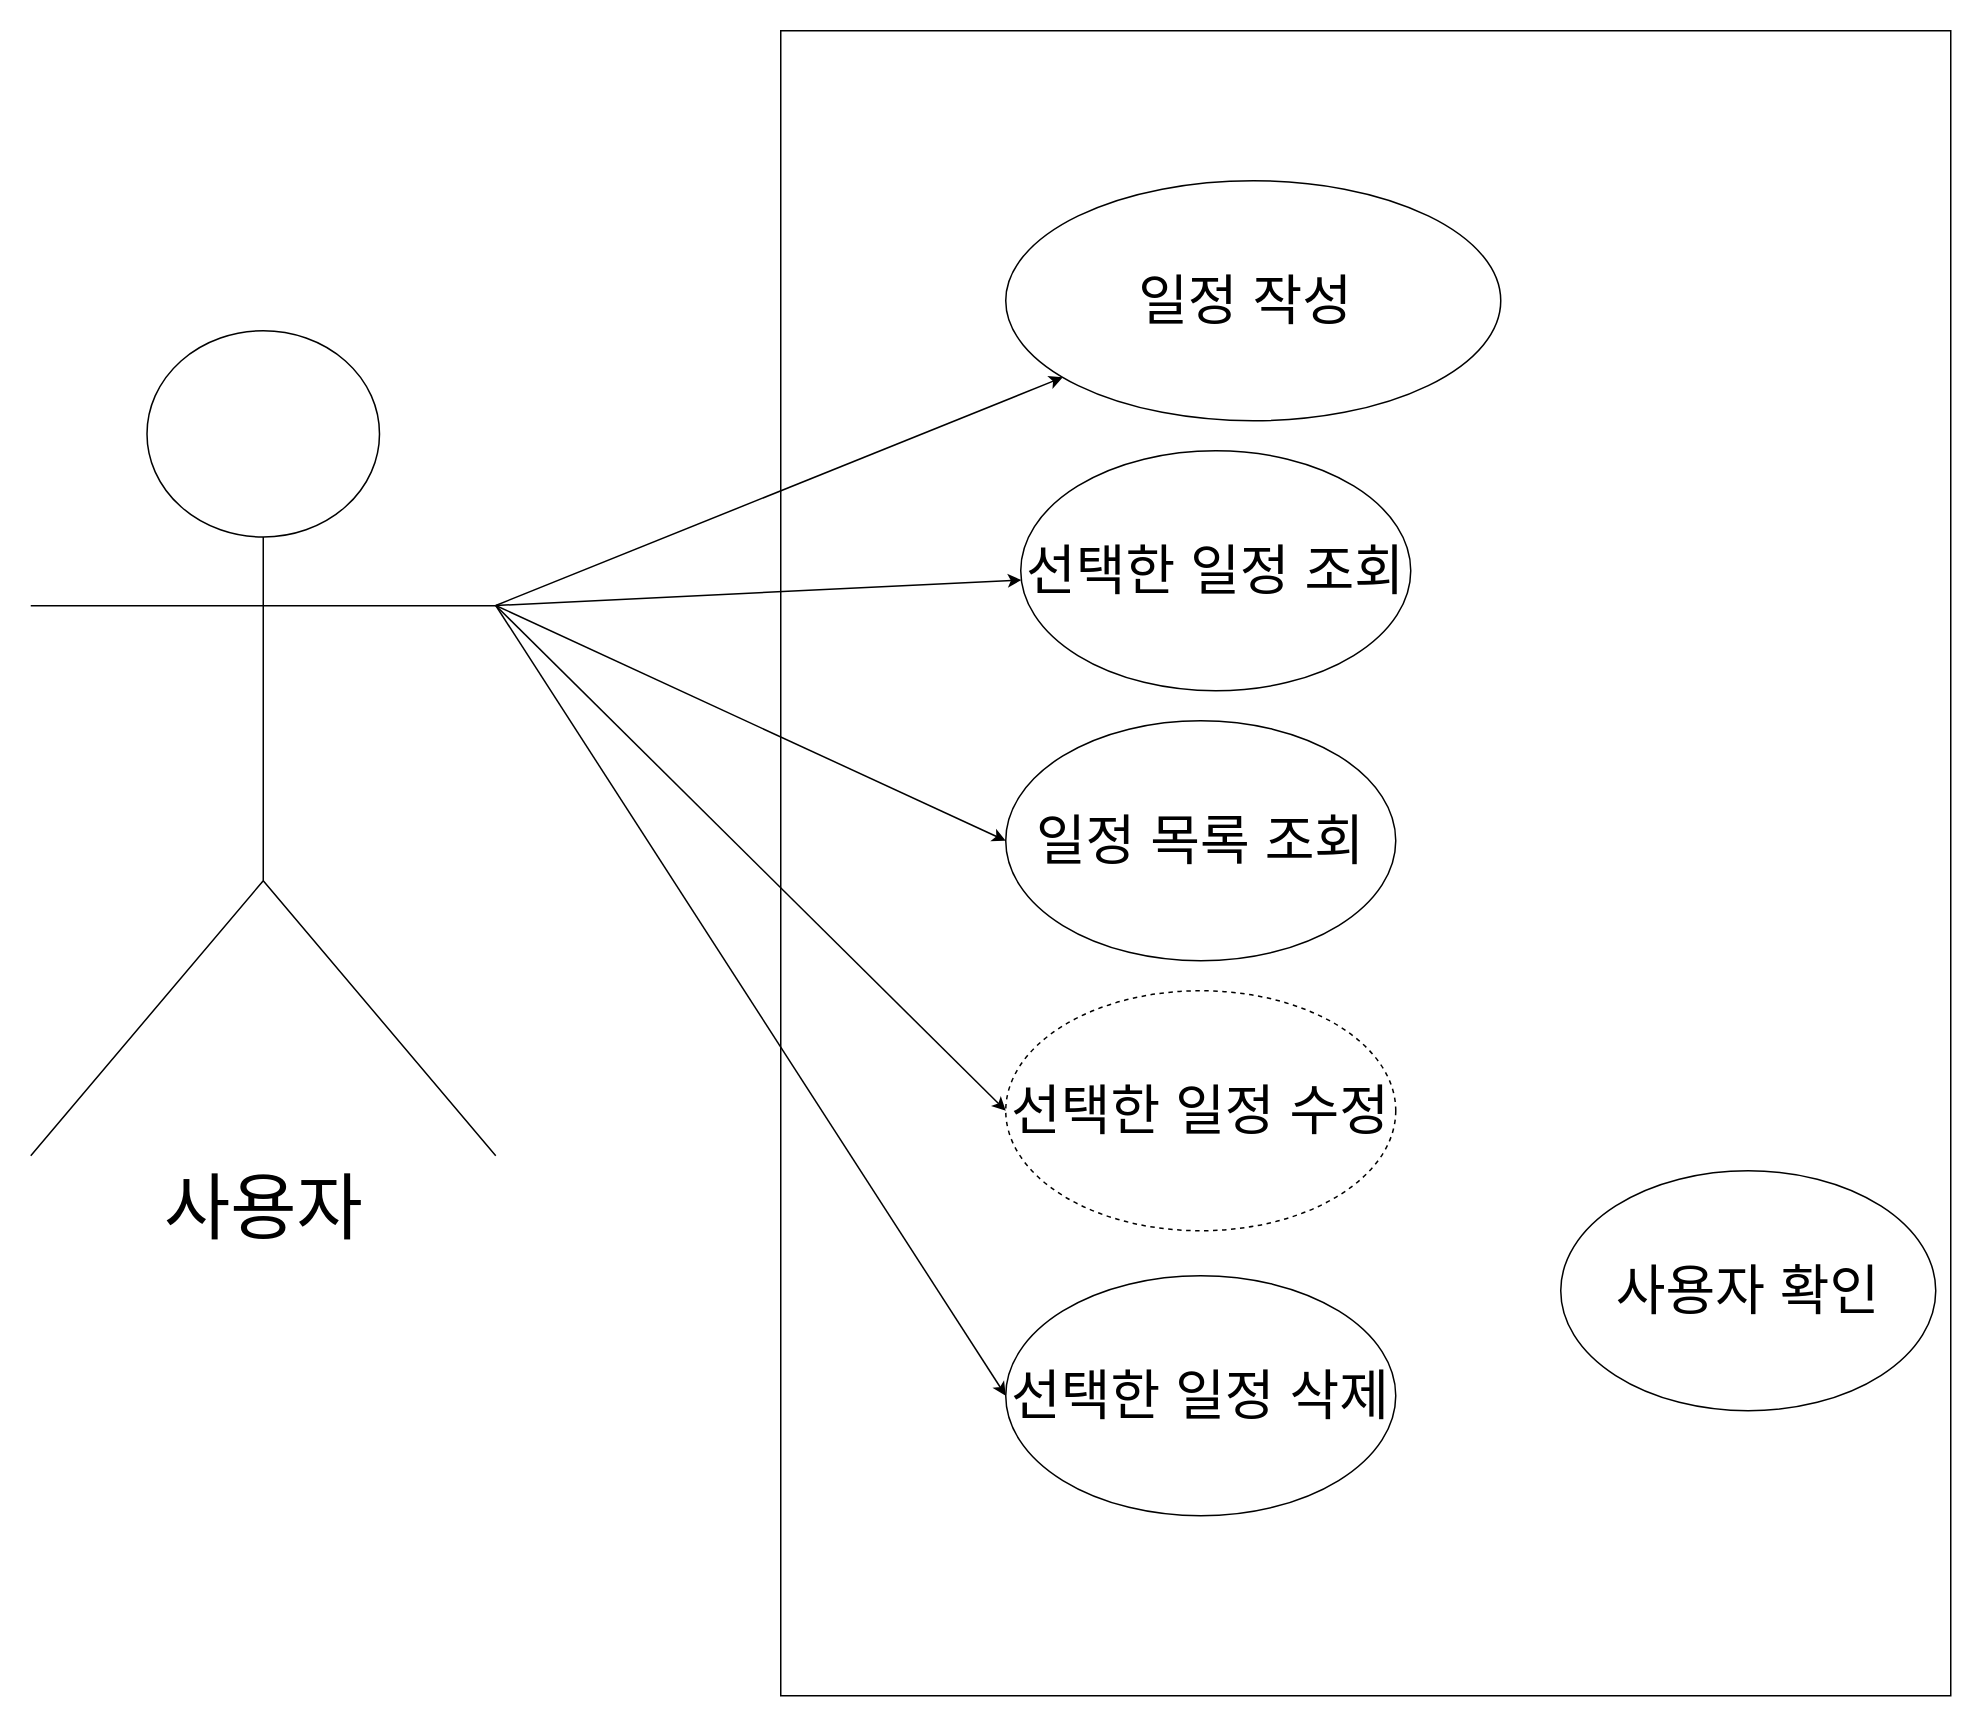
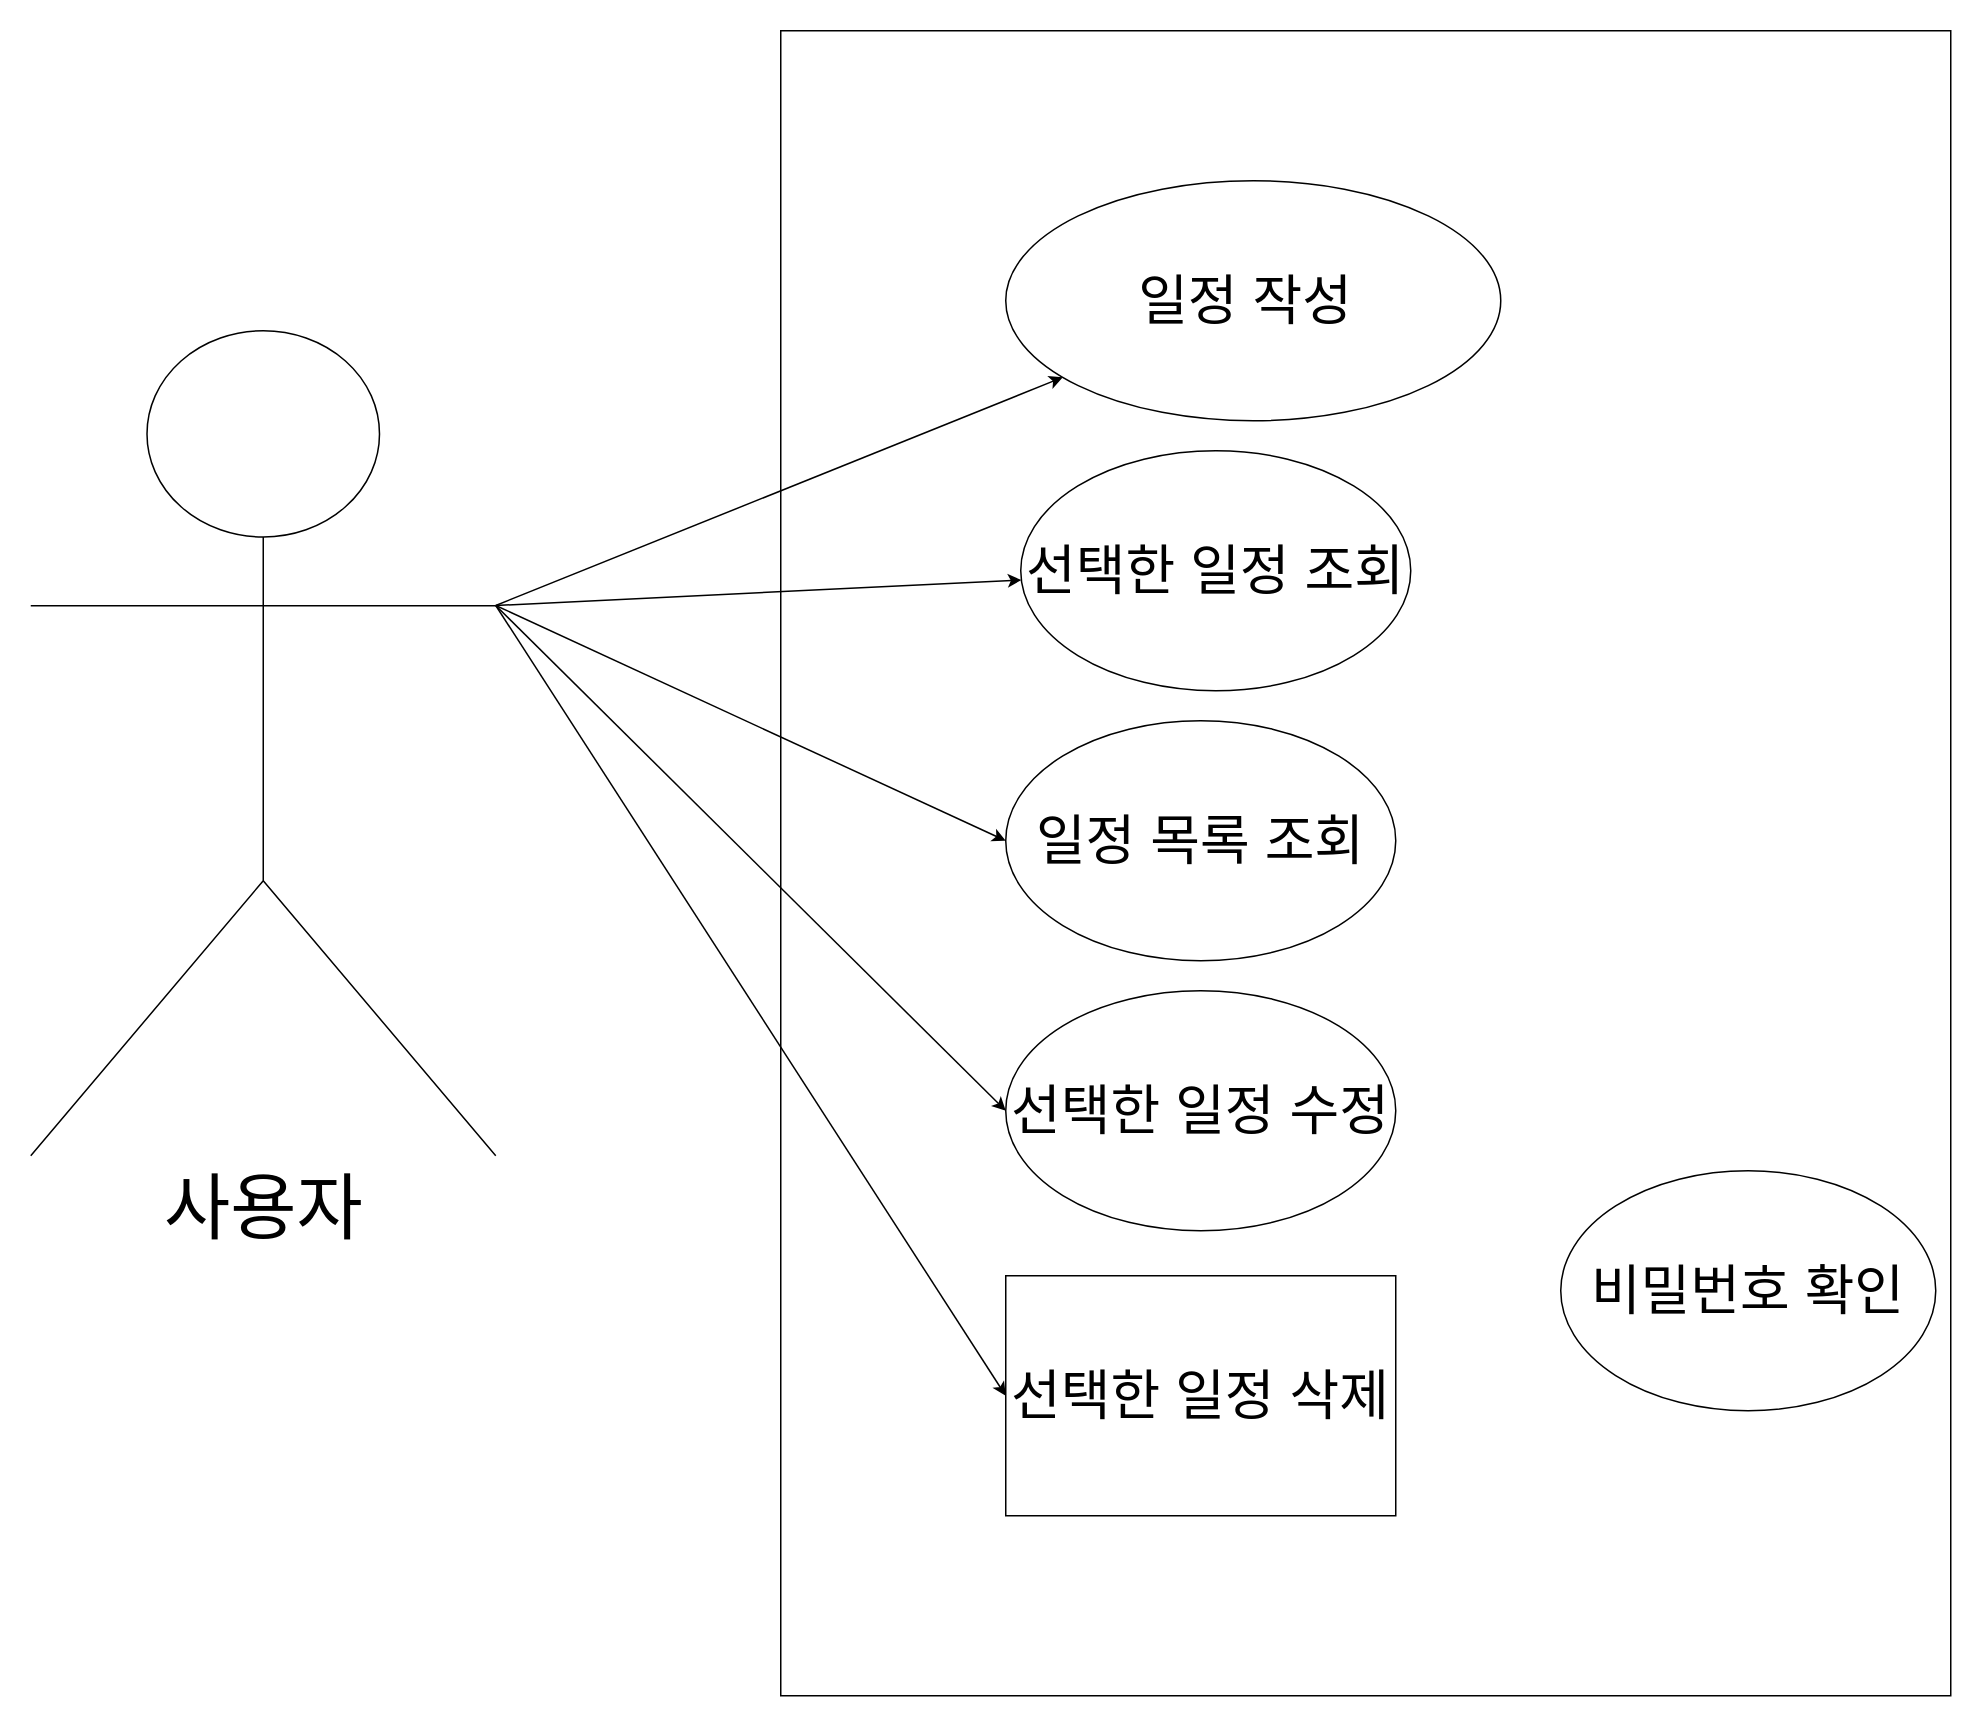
(1201, 1111) -> (1201, 1111)
(1748, 1291) -> (1748, 1291)
(1201, 1396) -> (1201, 1396)
